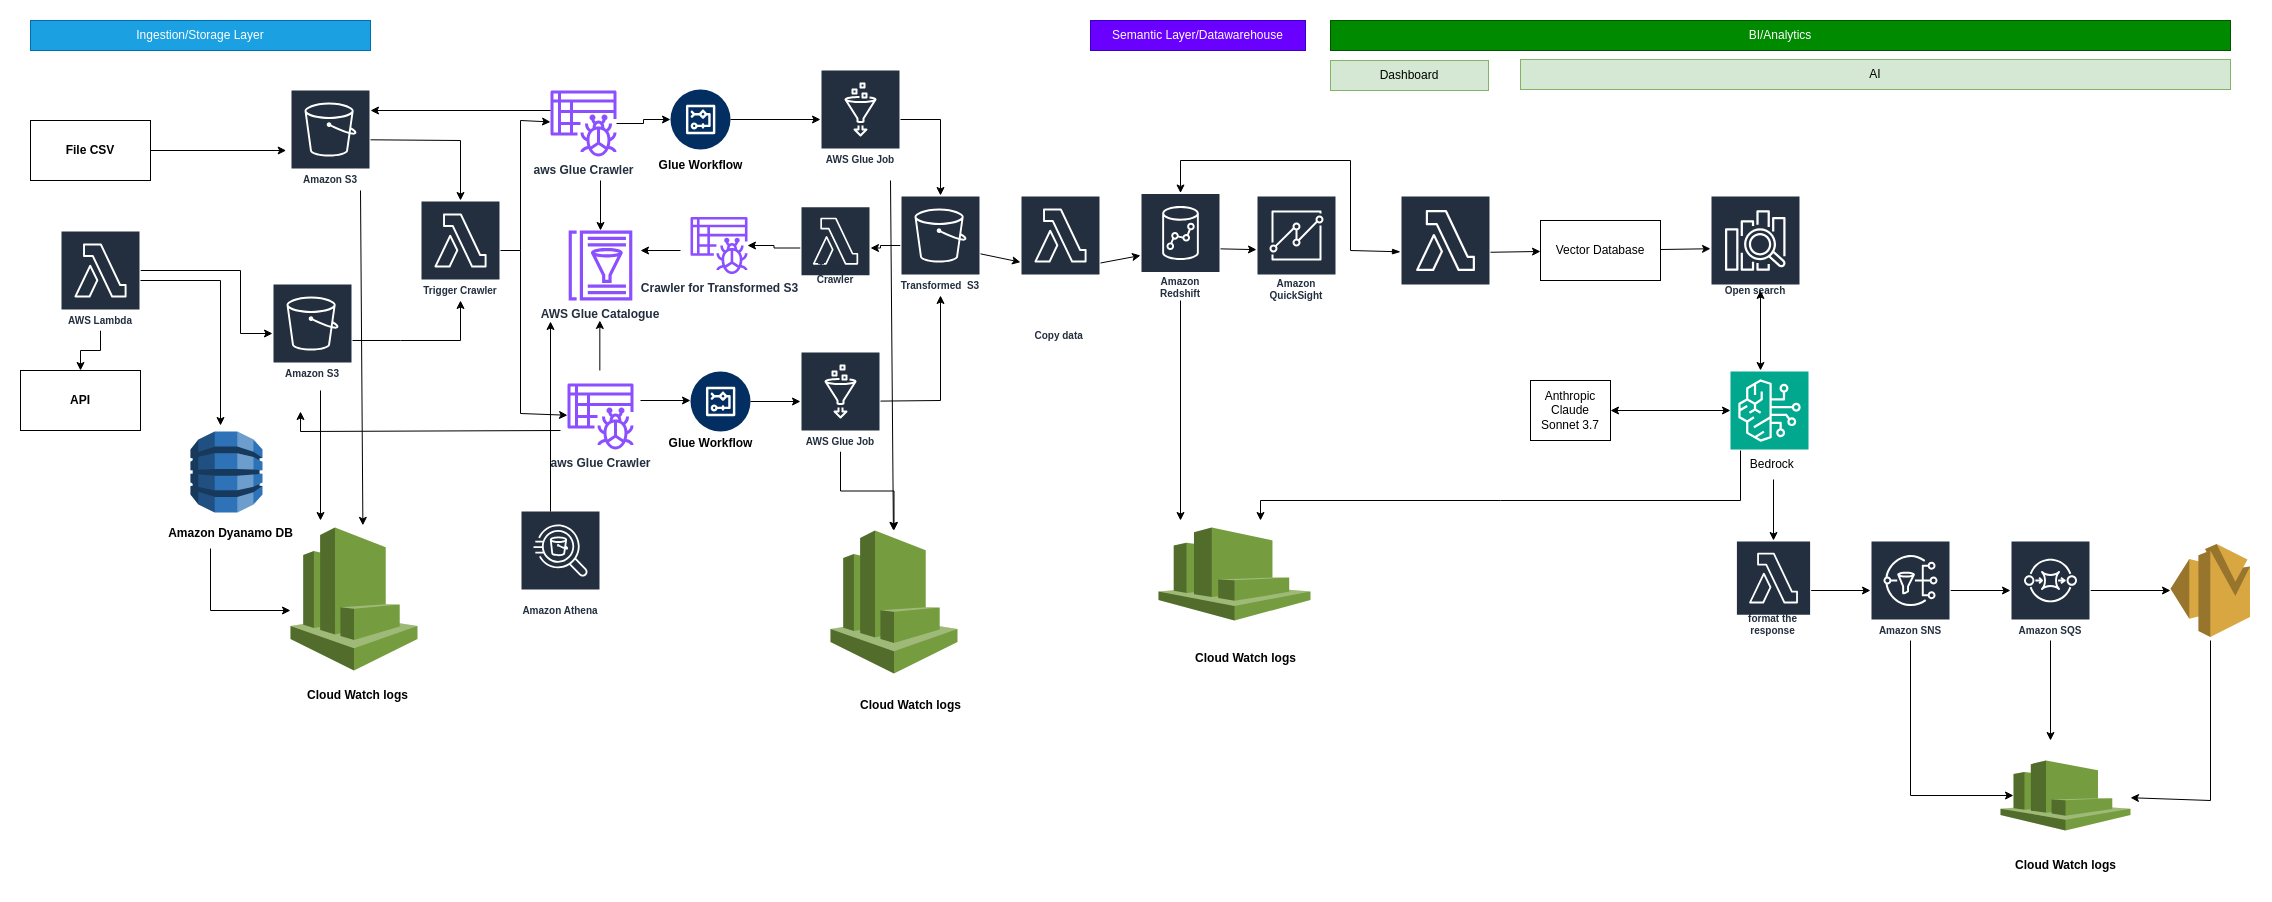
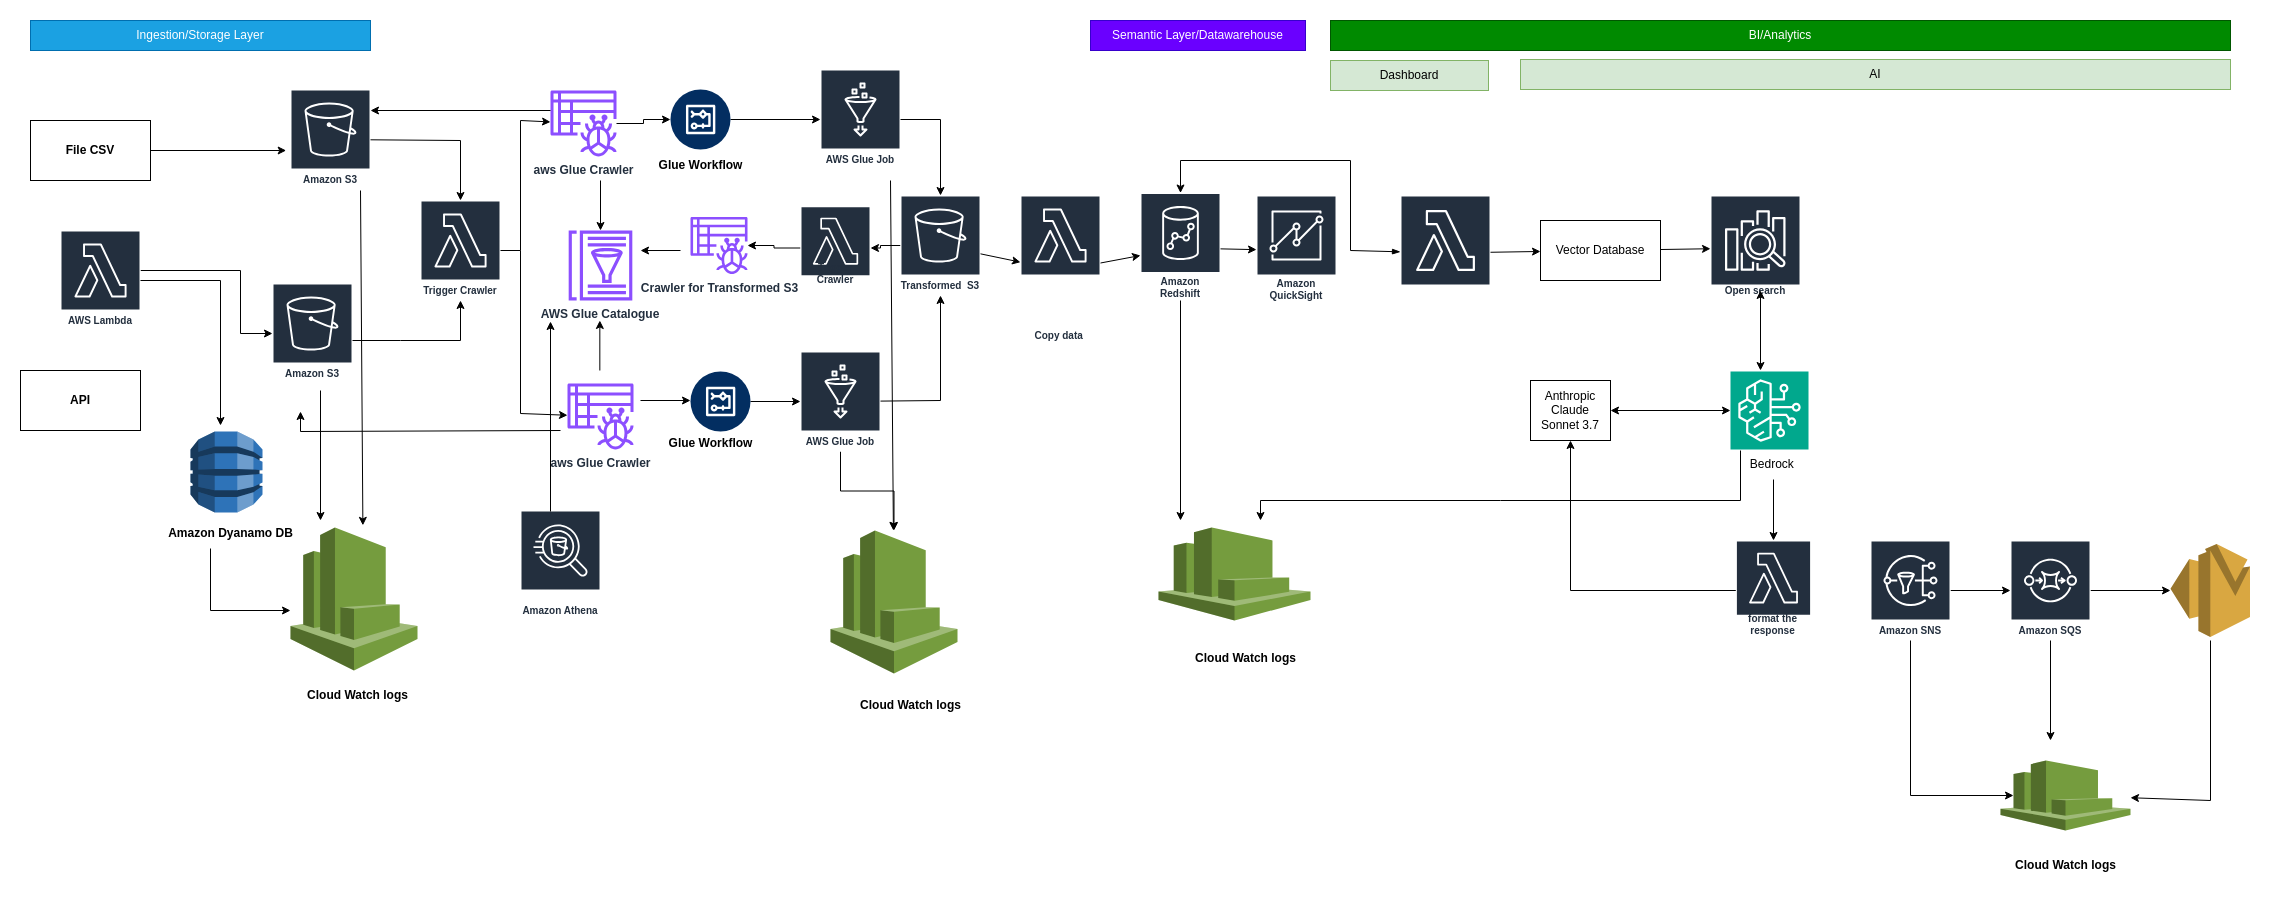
(95, 351) -> none
(1837, 591) -> (1582, 591)
